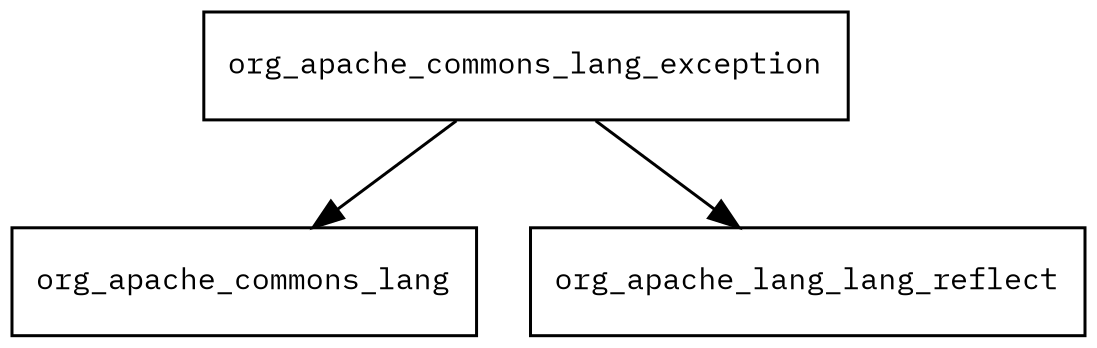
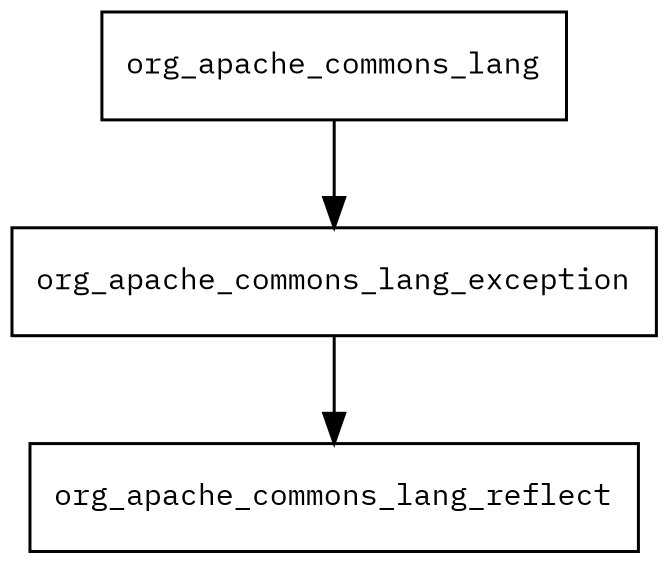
(397, 165) -> (334, 159)
(808, 282) -> (334, 498)
